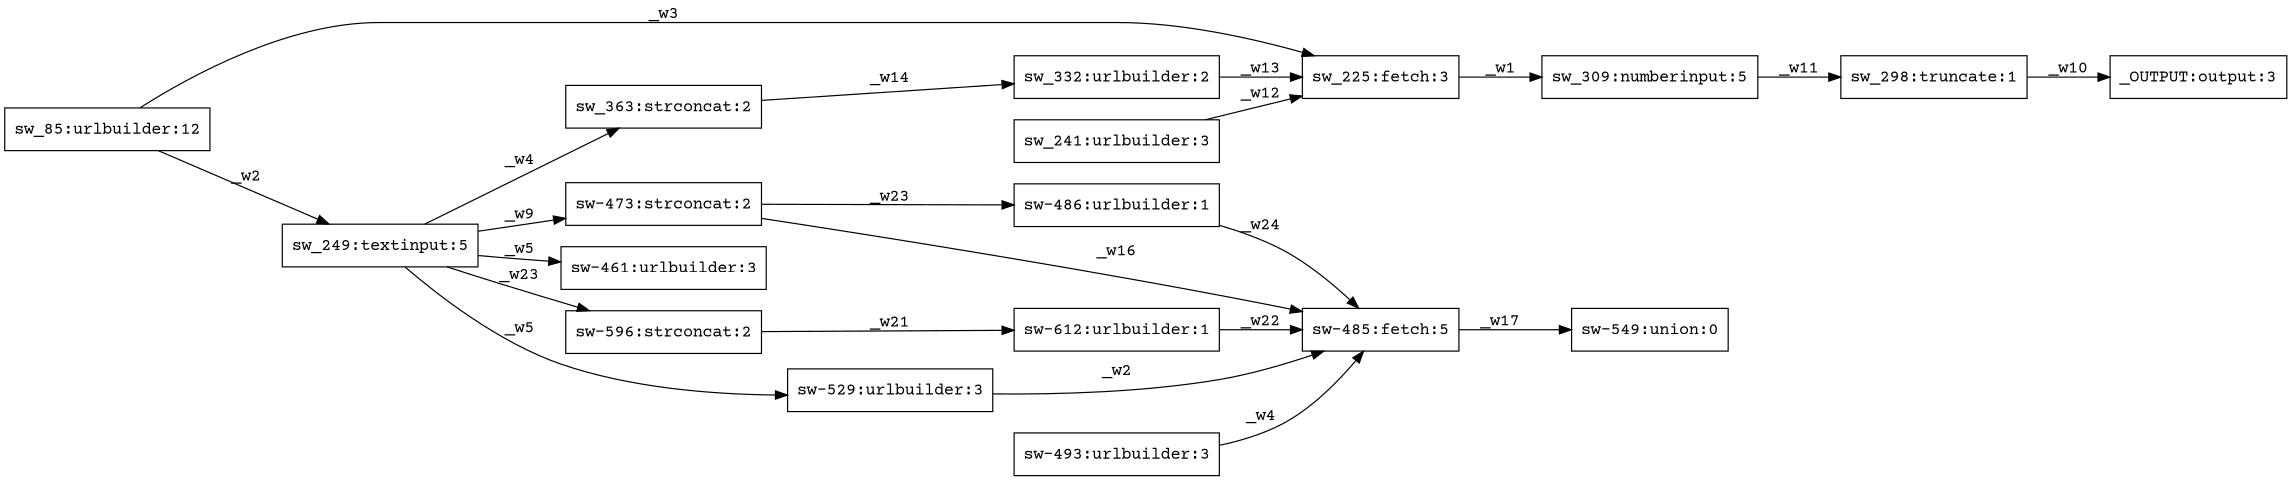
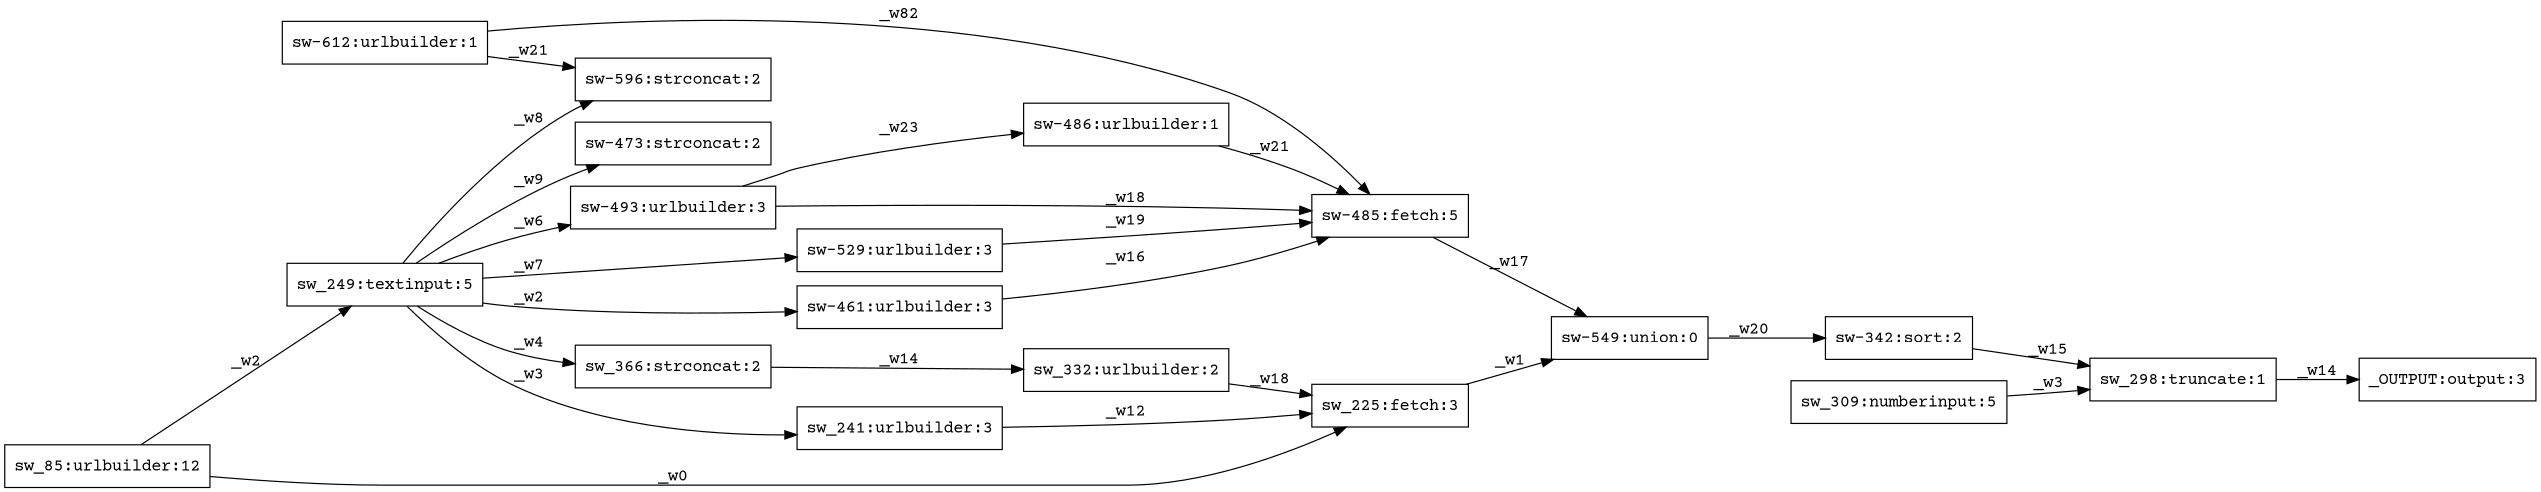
(664, 14) -> (673, 476)
(1261, 68) -> (1270, 379)
(1799, 68) -> (2048, 383)
(2069, 68) -> (2318, 371)
(1494, 77) -> (1504, 373)
(664, 107) -> (673, 367)
(882, 205) -> (875, 153)
(1261, 225) -> (1270, 146)
none -> (498, 243)
(520, 248) -> (529, 297)
(1027, 261) -> (1161, 278)
(520, 275) -> (529, 118)
(1261, 321) -> (900, 14)
(520, 328) -> (529, 265)
(882, 331) -> (525, 61)
none -> (1899, 338)
(1117, 371) -> (1126, 220)
none -> (581, 410)
(1261, 416) -> (1126, 197)
